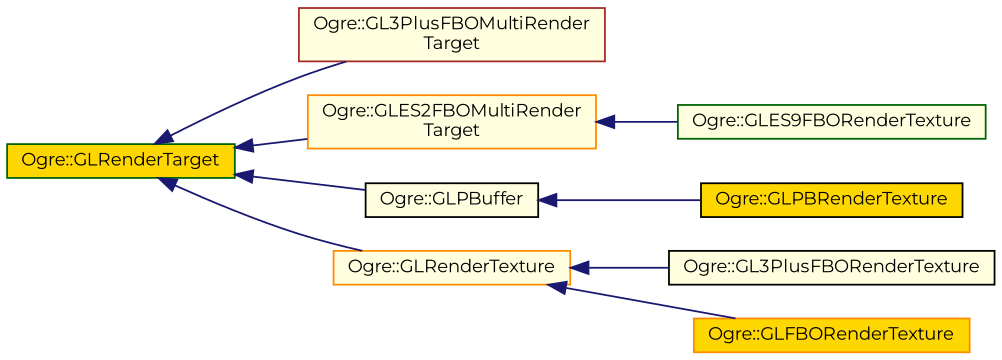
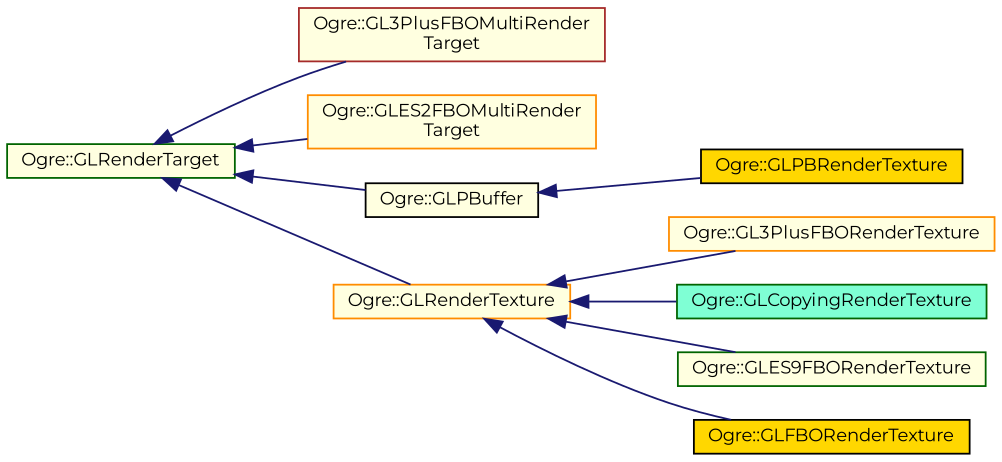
(646, 122) -> (651, 337)
(121, 161) -> (121, 161)
(832, 268) -> (832, 234)
none -> (832, 302)
(832, 335) -> (832, 437)
